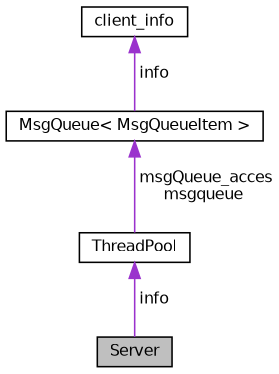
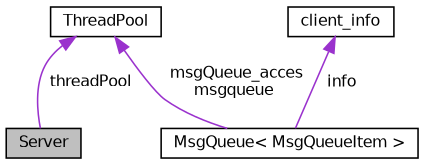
(135, 195) -> (167, 101)
(152, 300) -> (89, 83)
